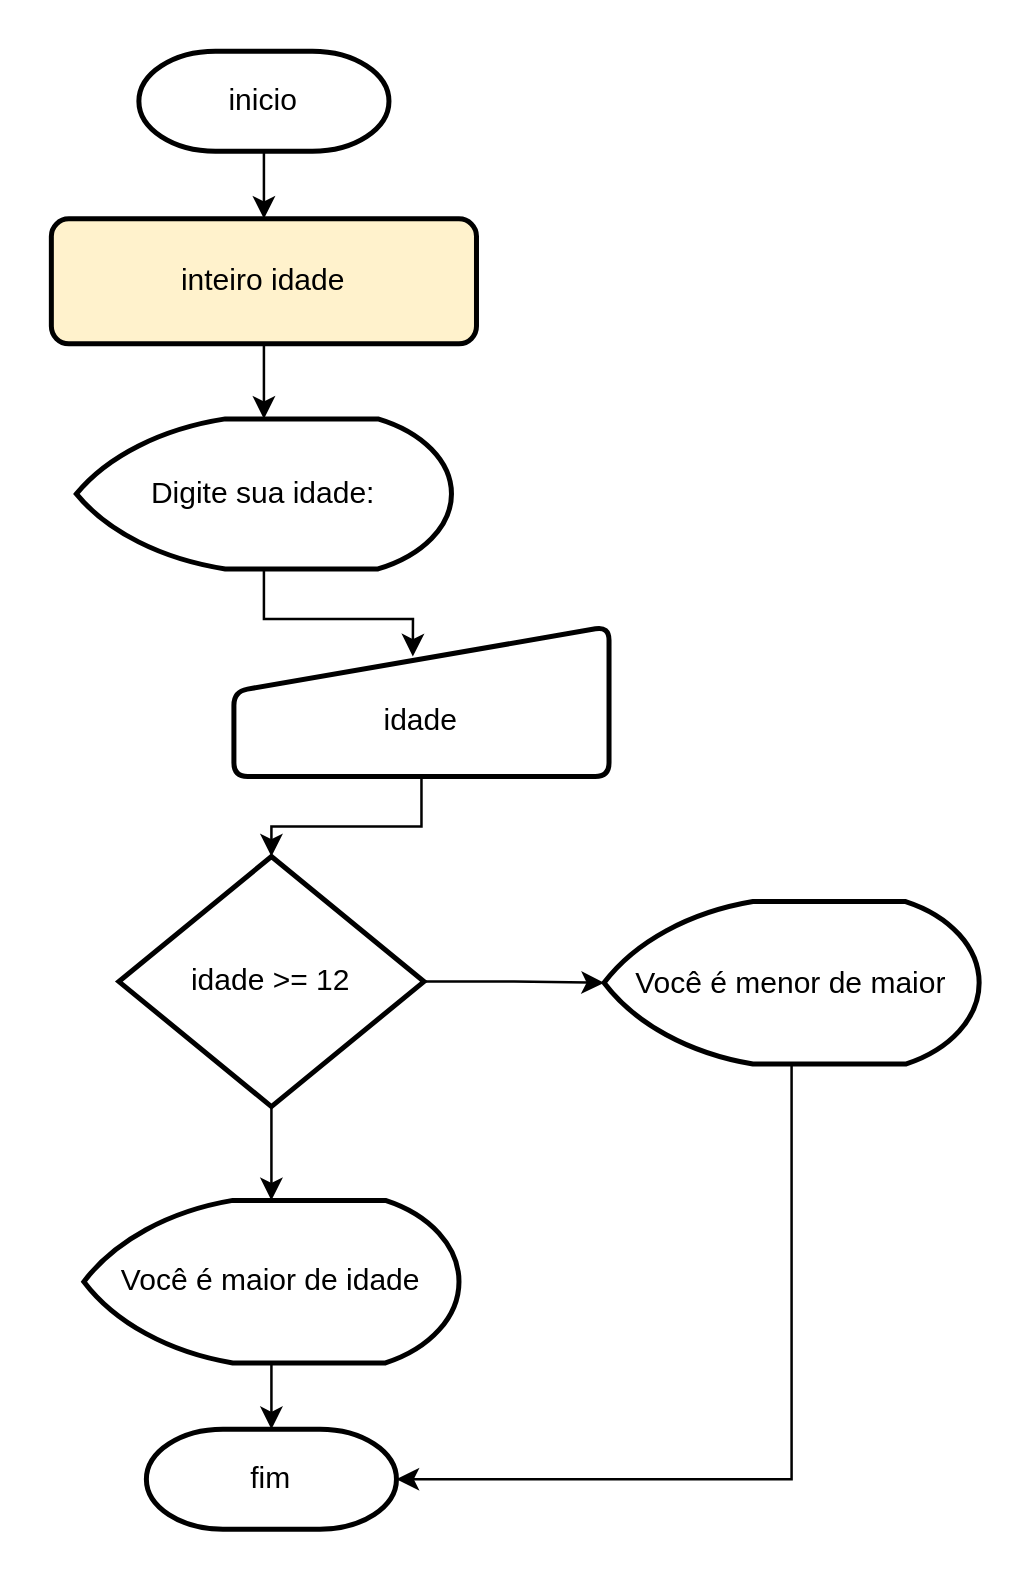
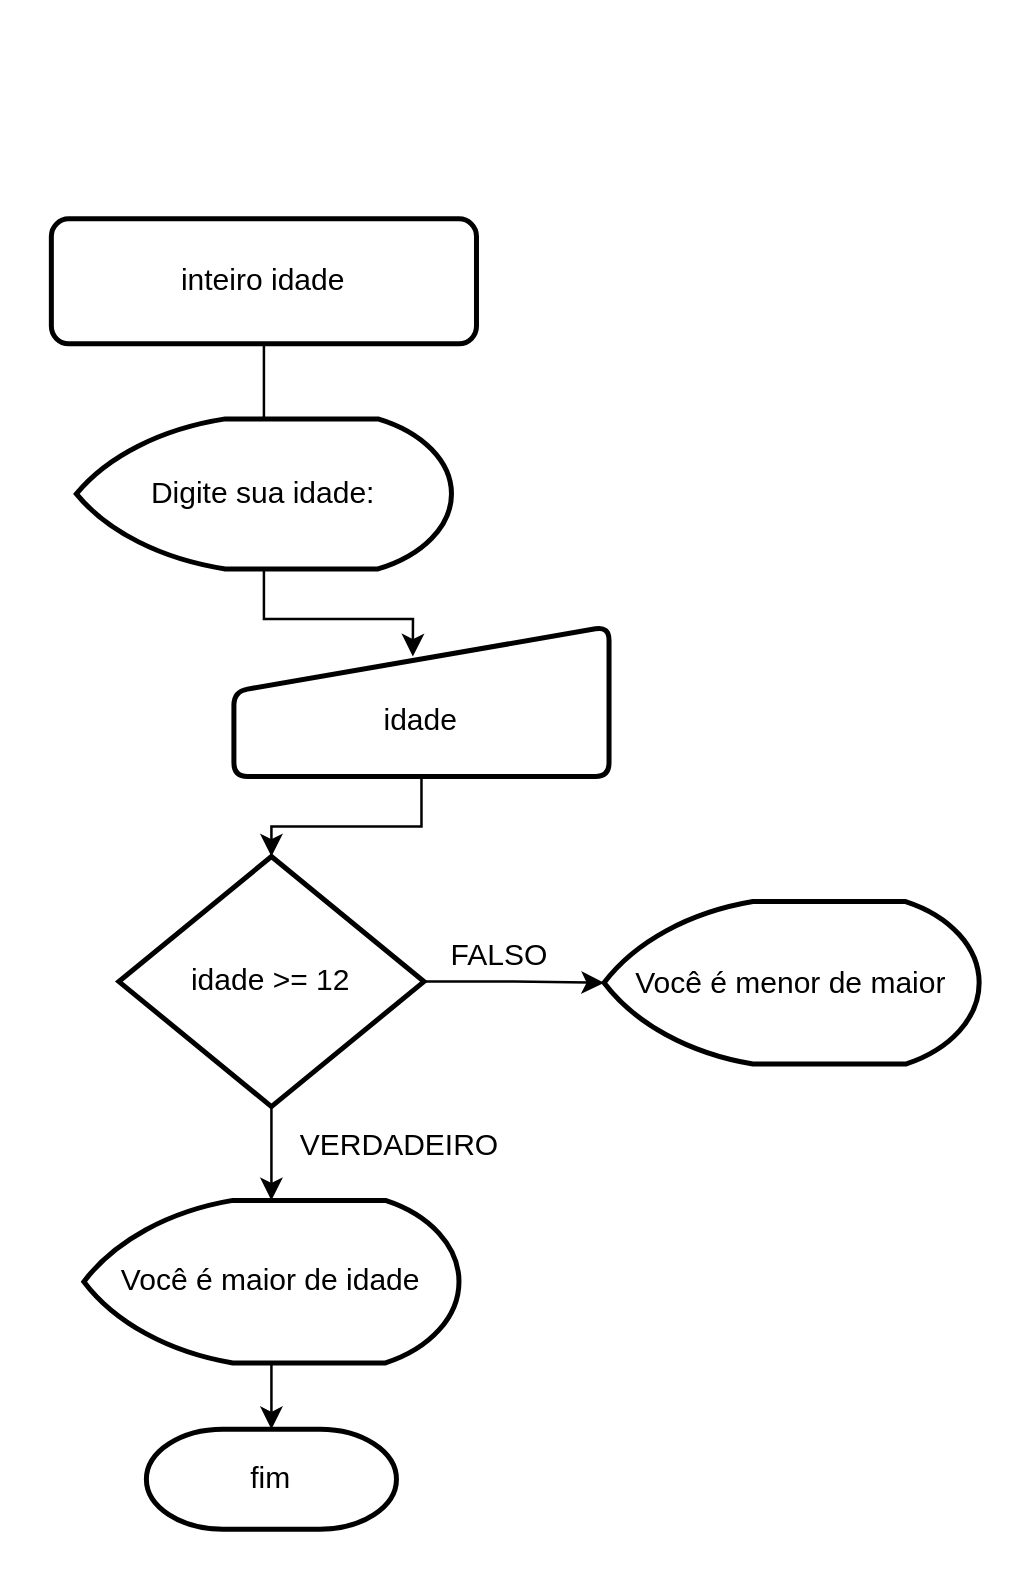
(264, 101) -> none
(264, 193) -> none
(264, 281) -> (264, 281)
(264, 400) -> (264, 407)
none -> (499, 956)
none -> (399, 1146)
(791, 1461) -> none
